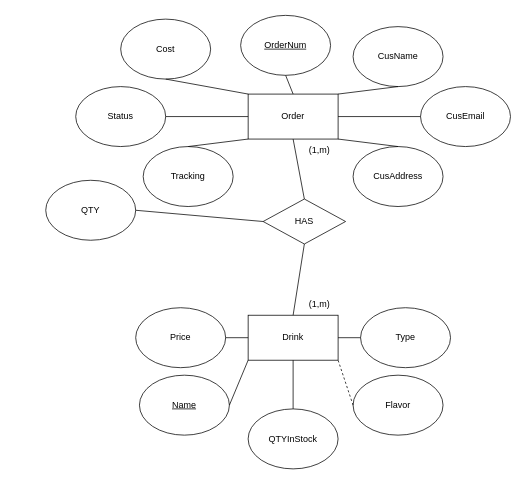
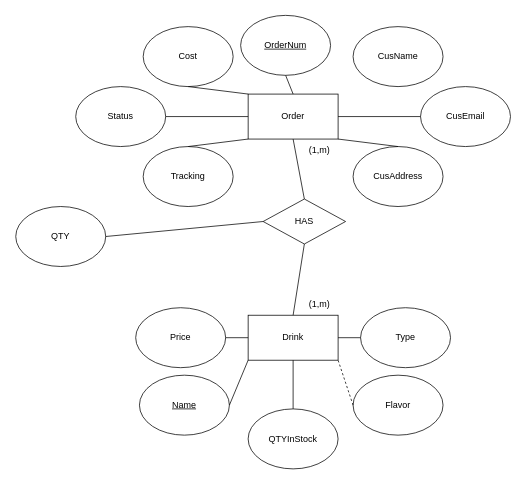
(165, 49) -> (188, 57)
(367, 91) -> none
(90, 210) -> (60, 237)
